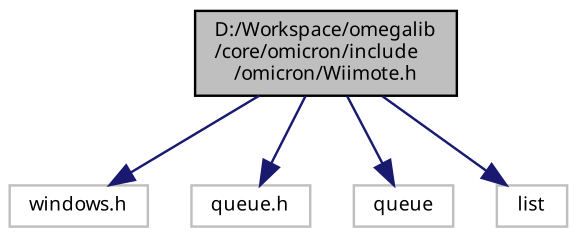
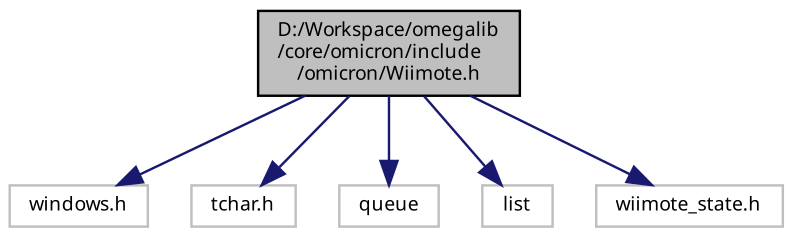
(251, 206) -> (244, 206)
none -> (690, 206)
